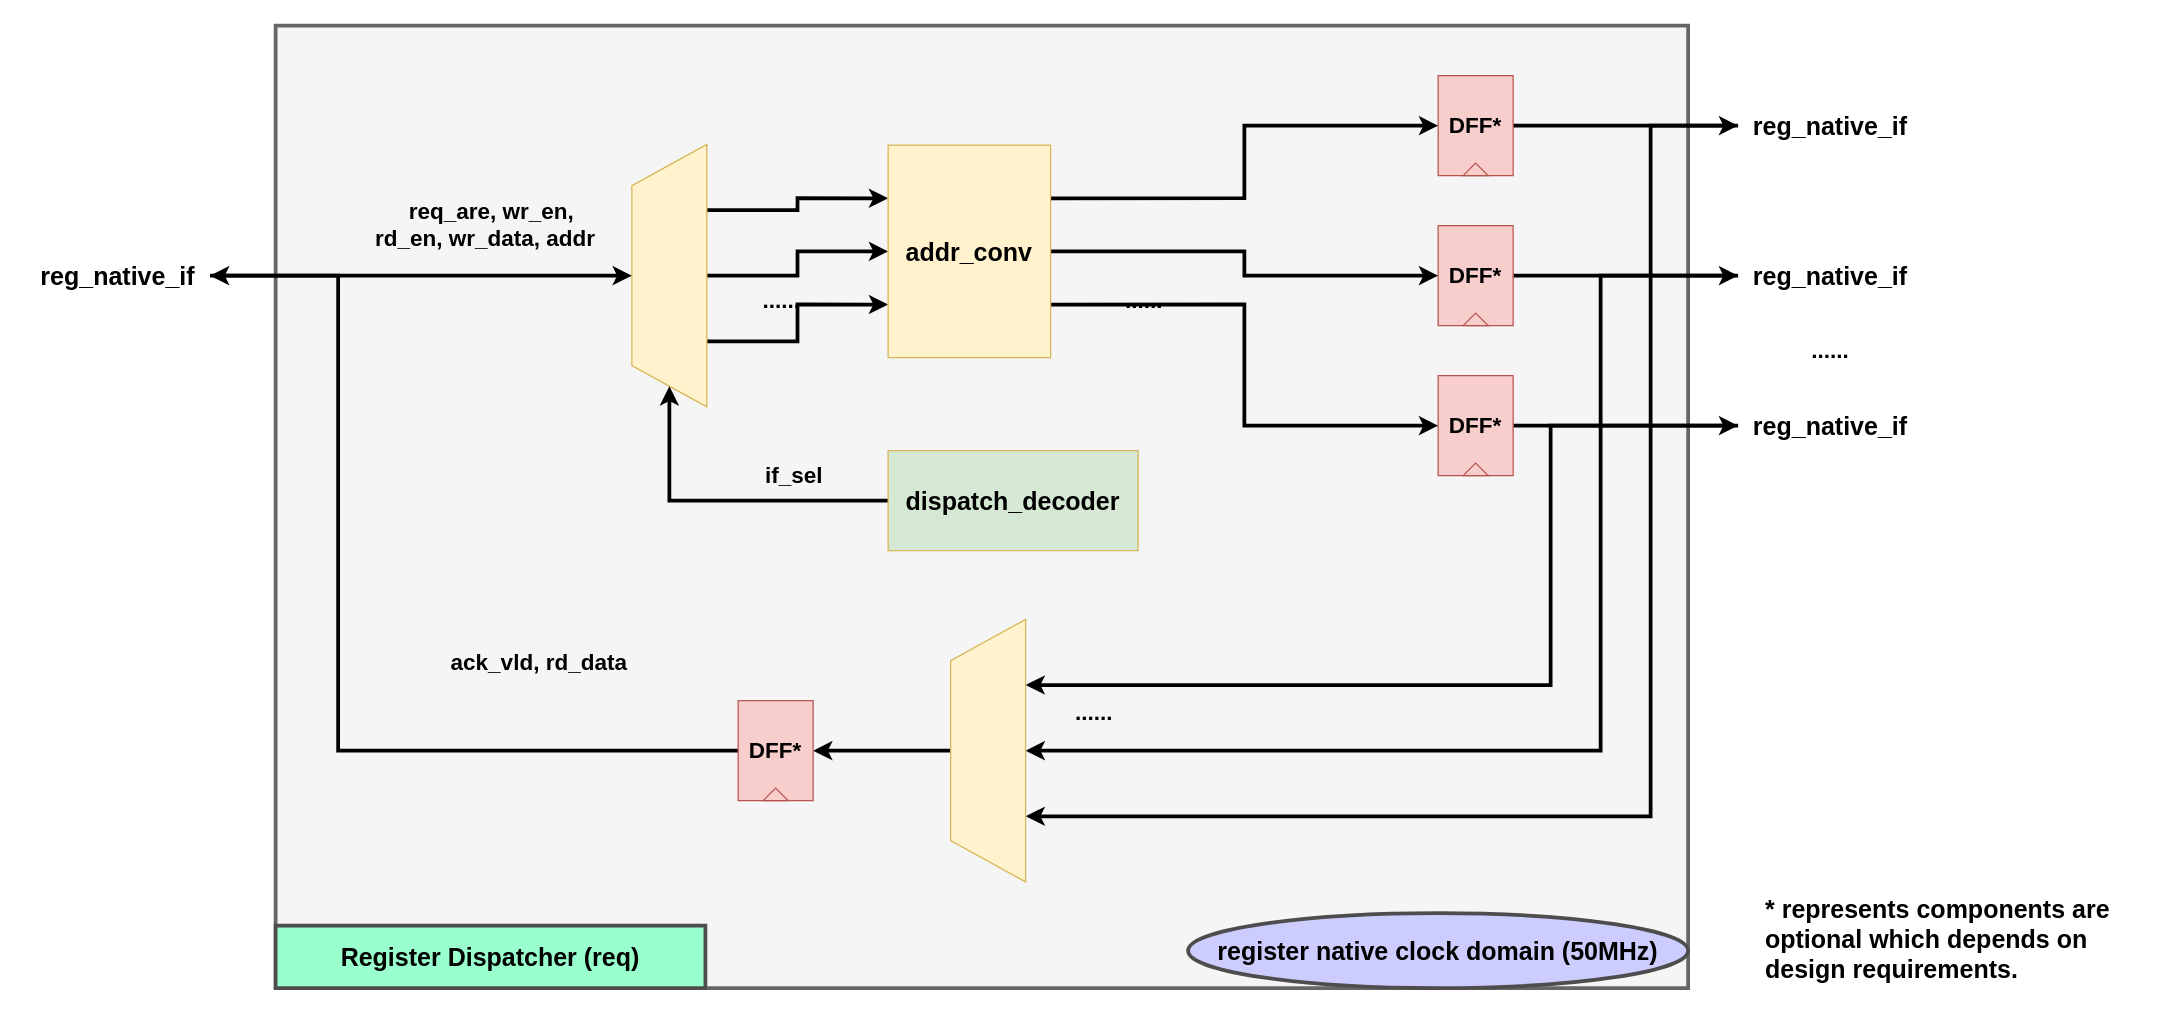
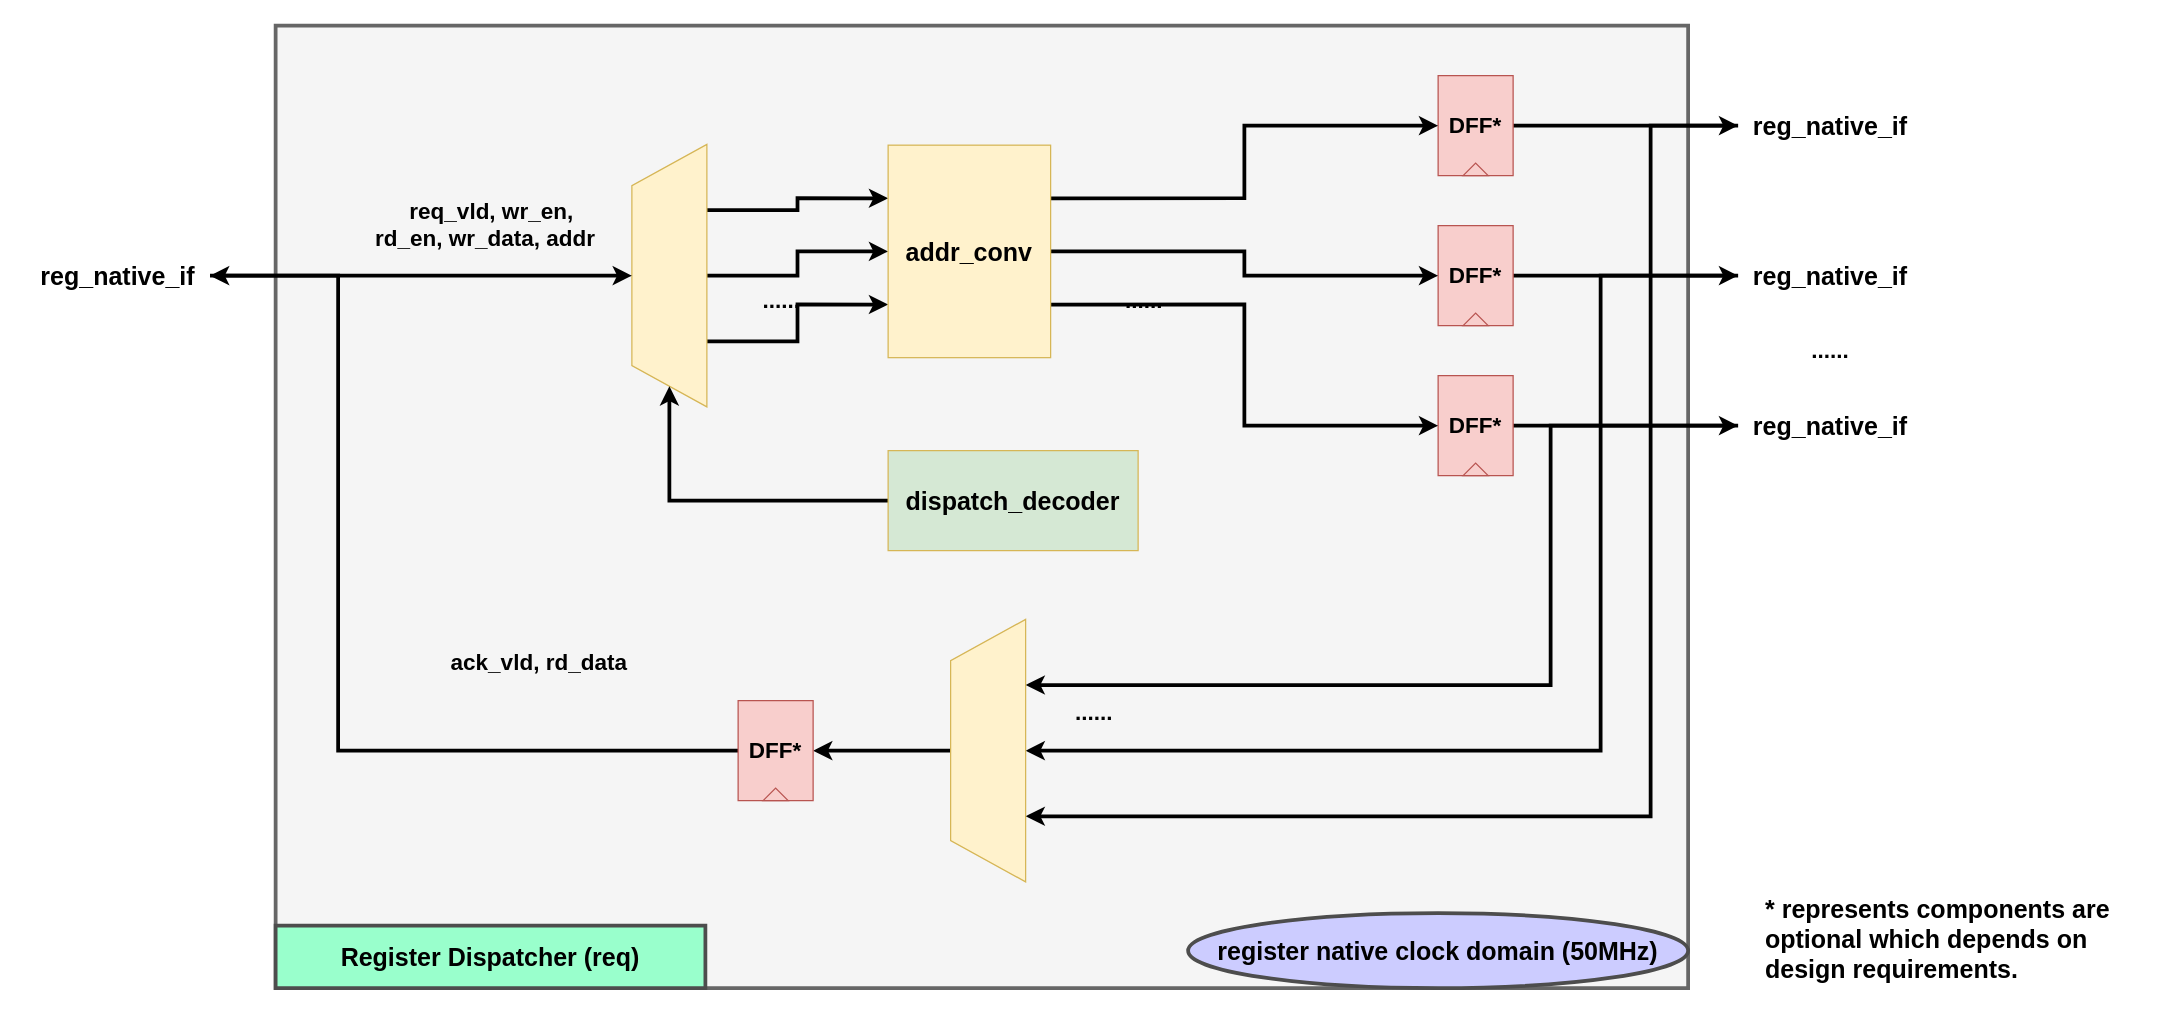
(492, 226) -> (492, 226)
(794, 476) -> none
